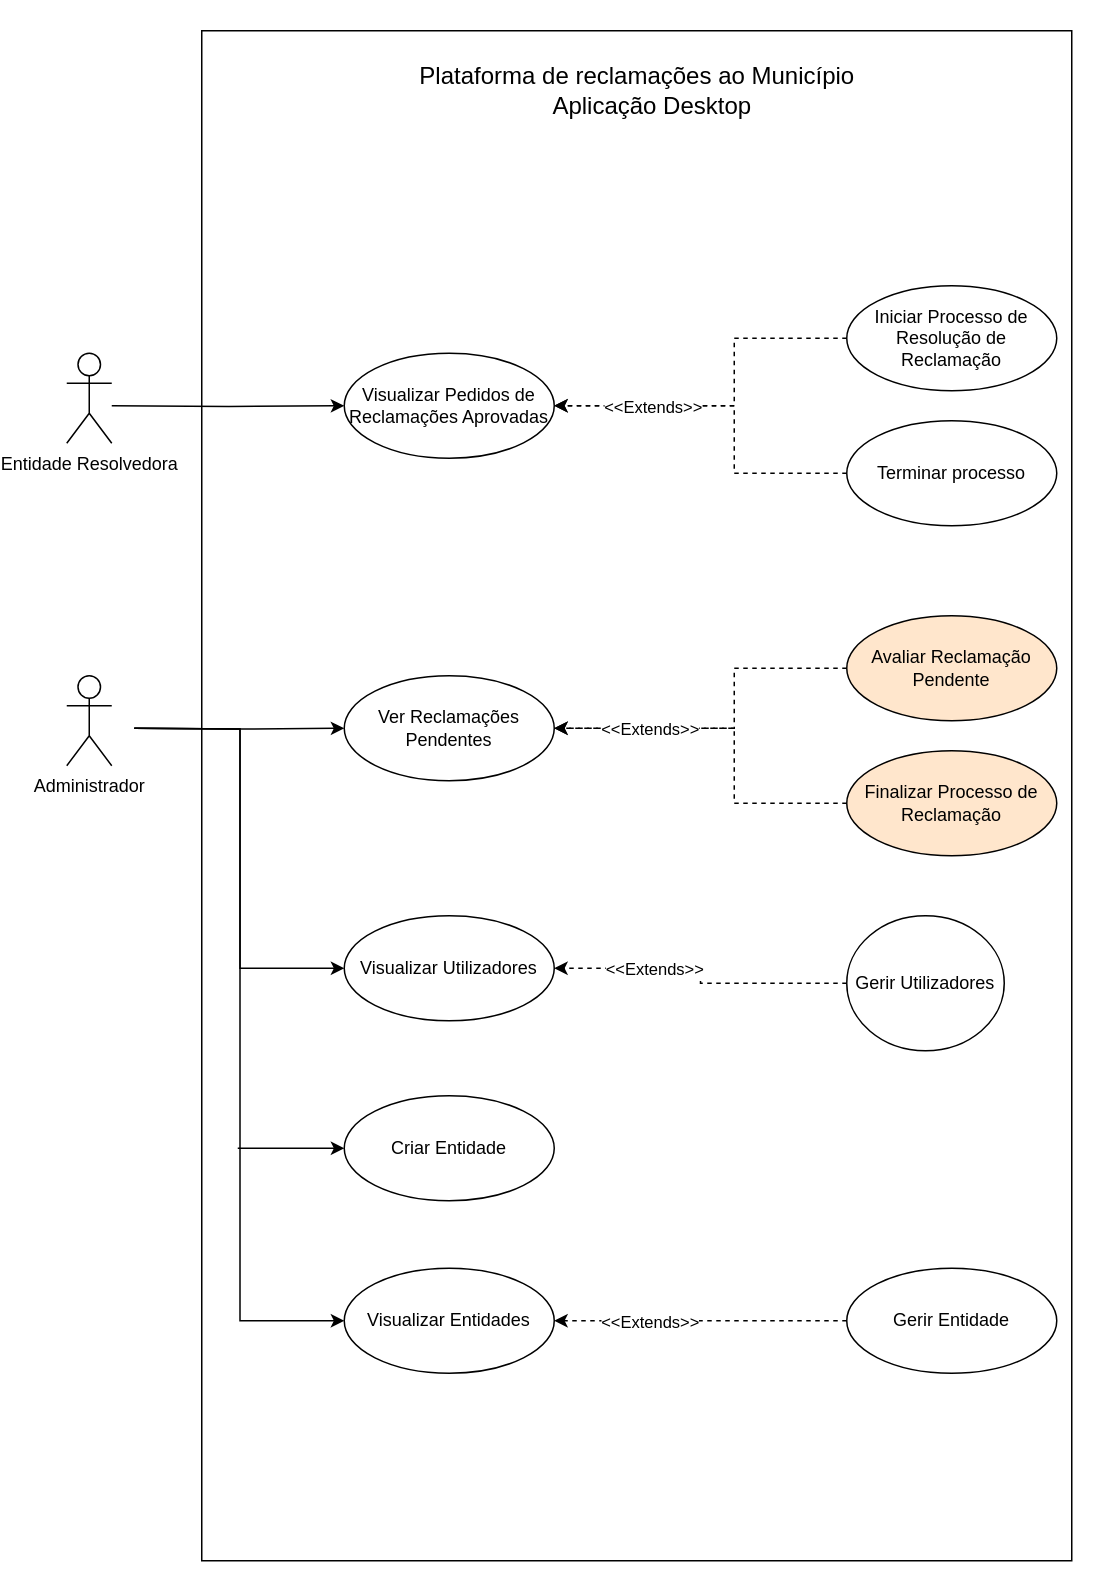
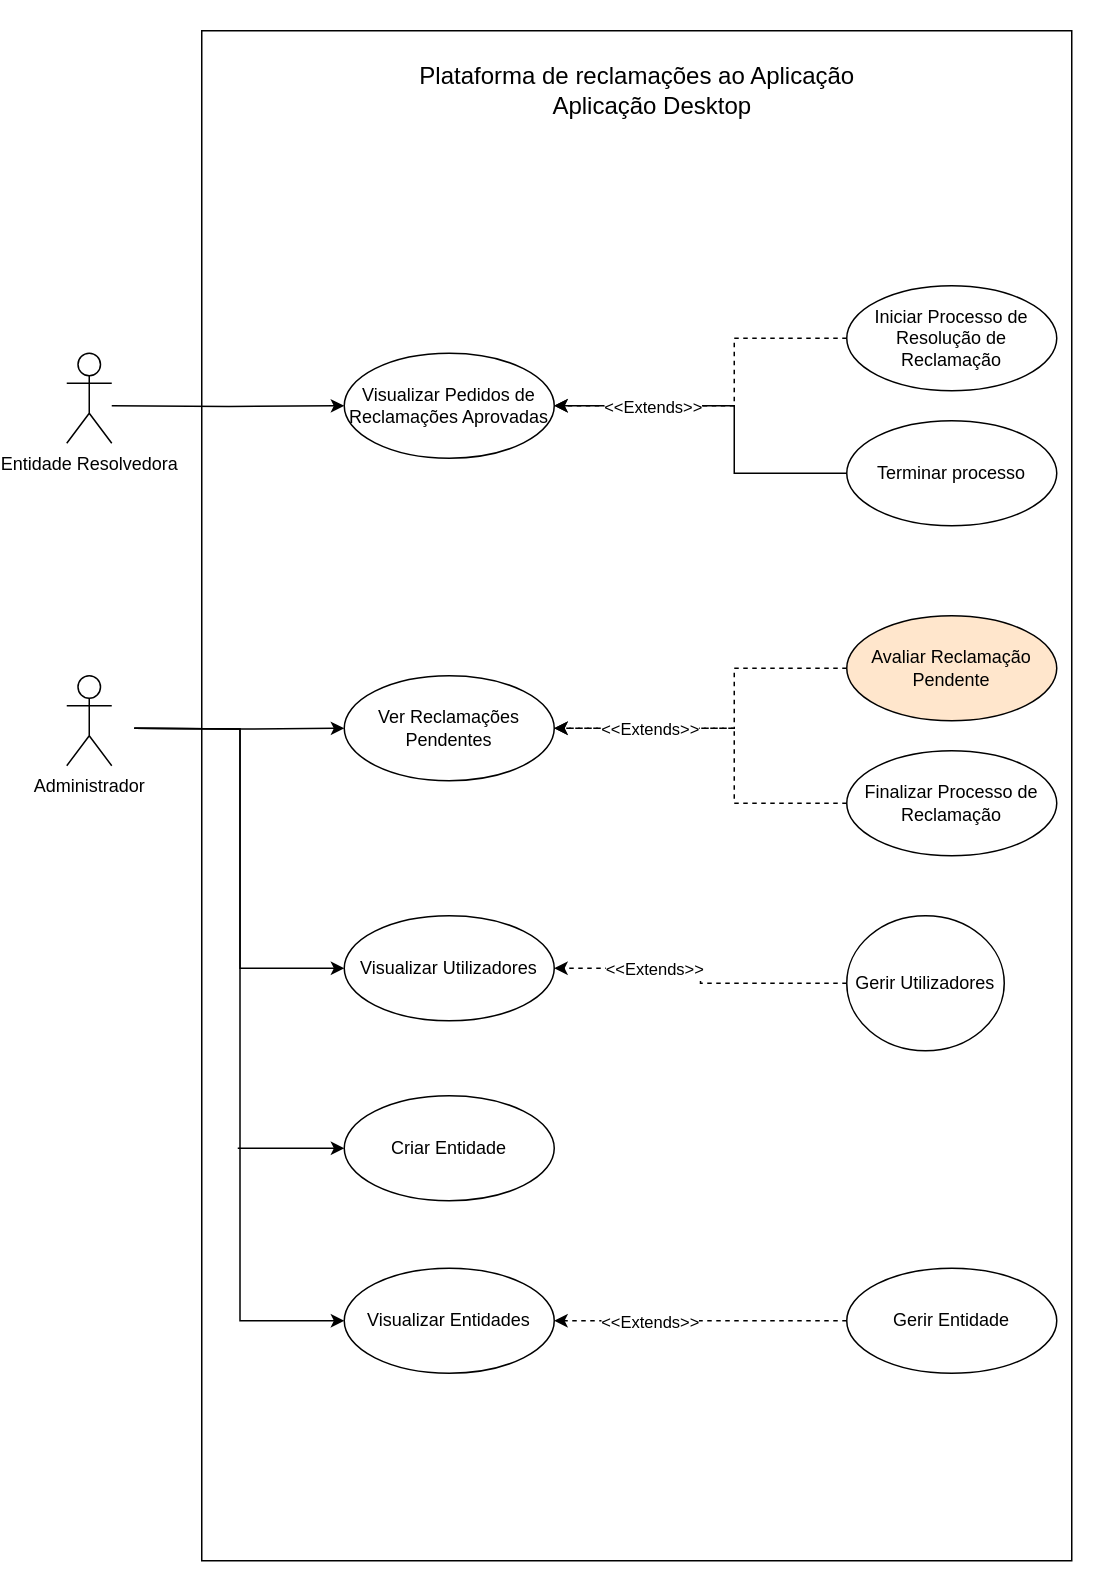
(638, 76) -> (638, 76)
(755, 473) -> (755, 473)
(952, 803) -> (952, 803)
